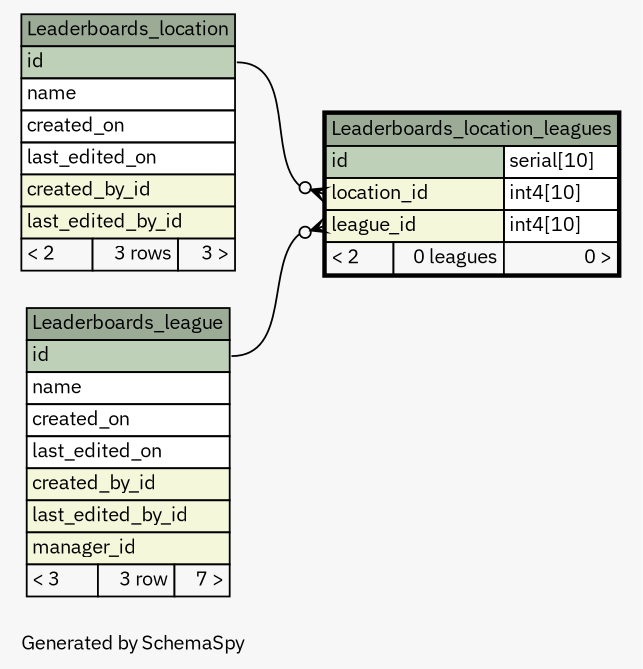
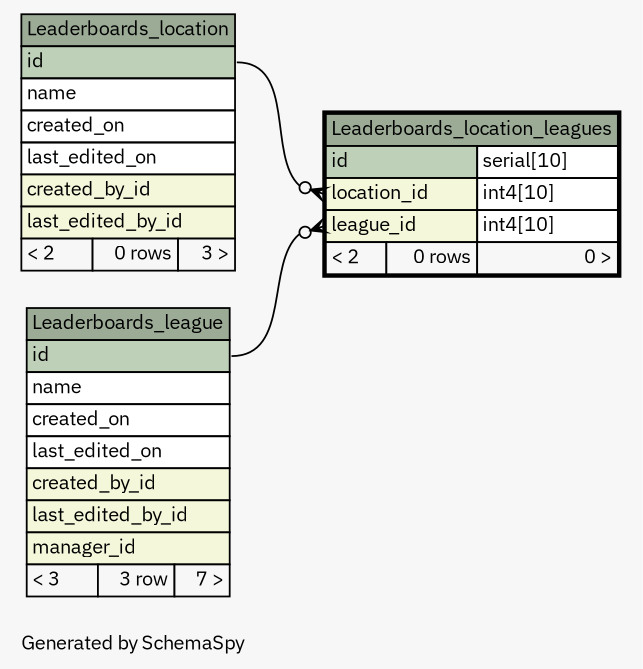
(143, 254) -> (143, 254)
(456, 257) -> (442, 257)
